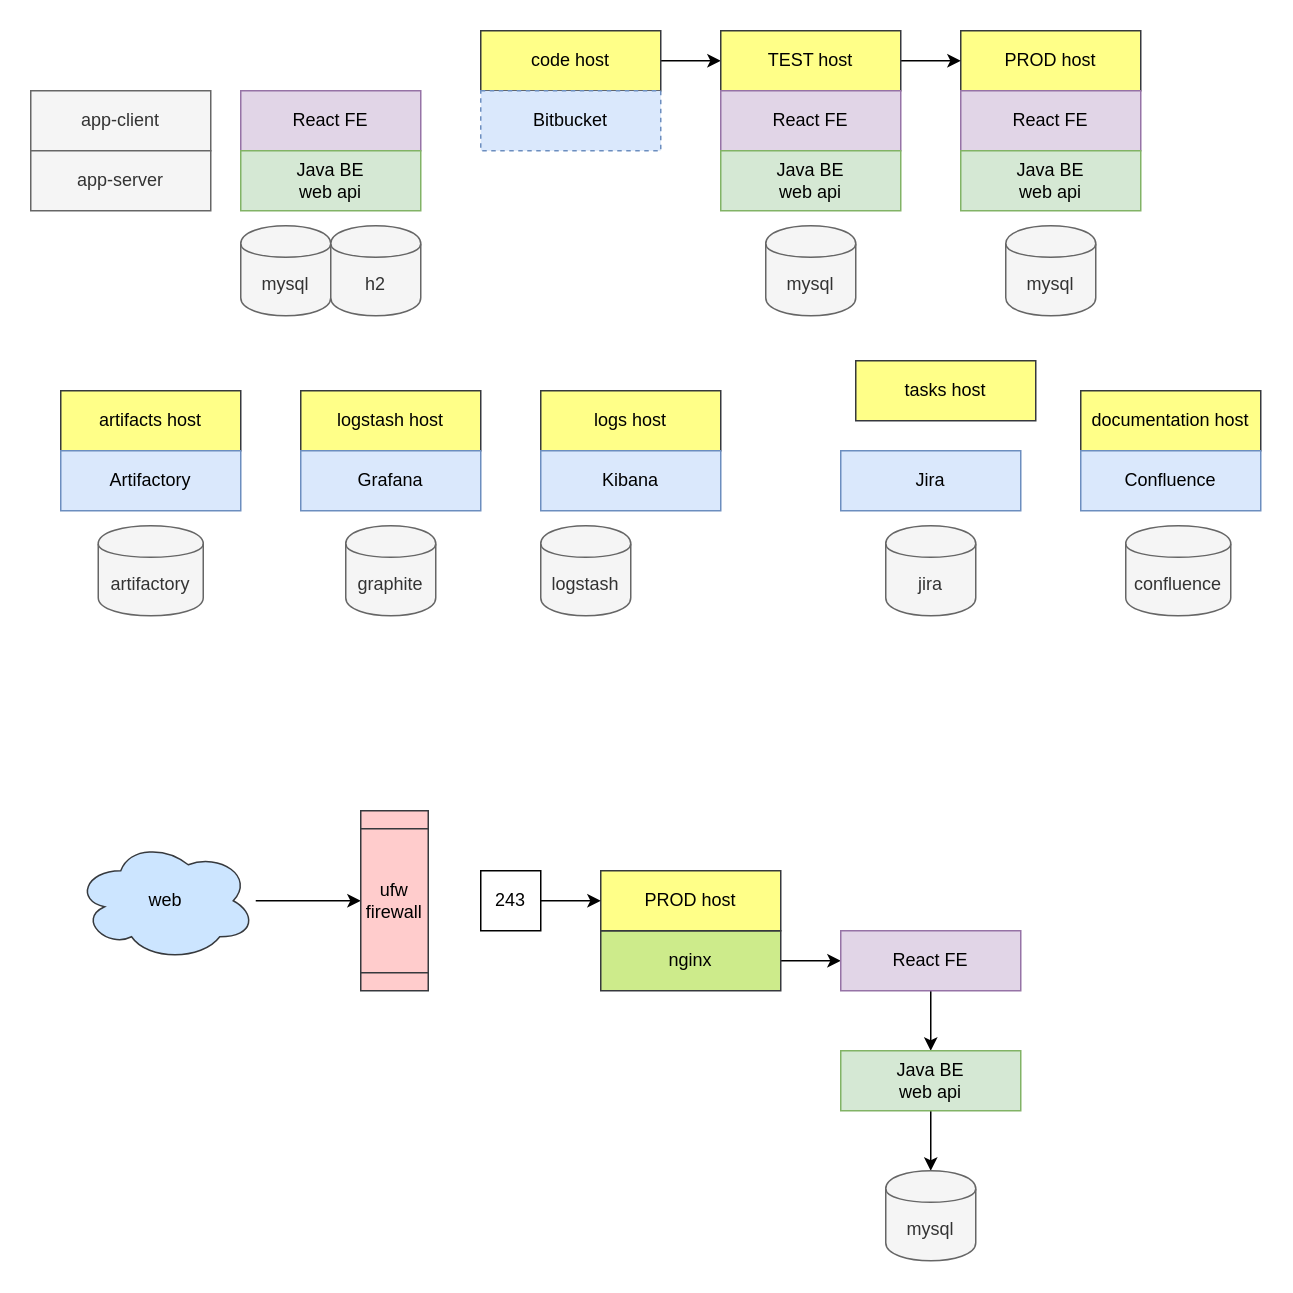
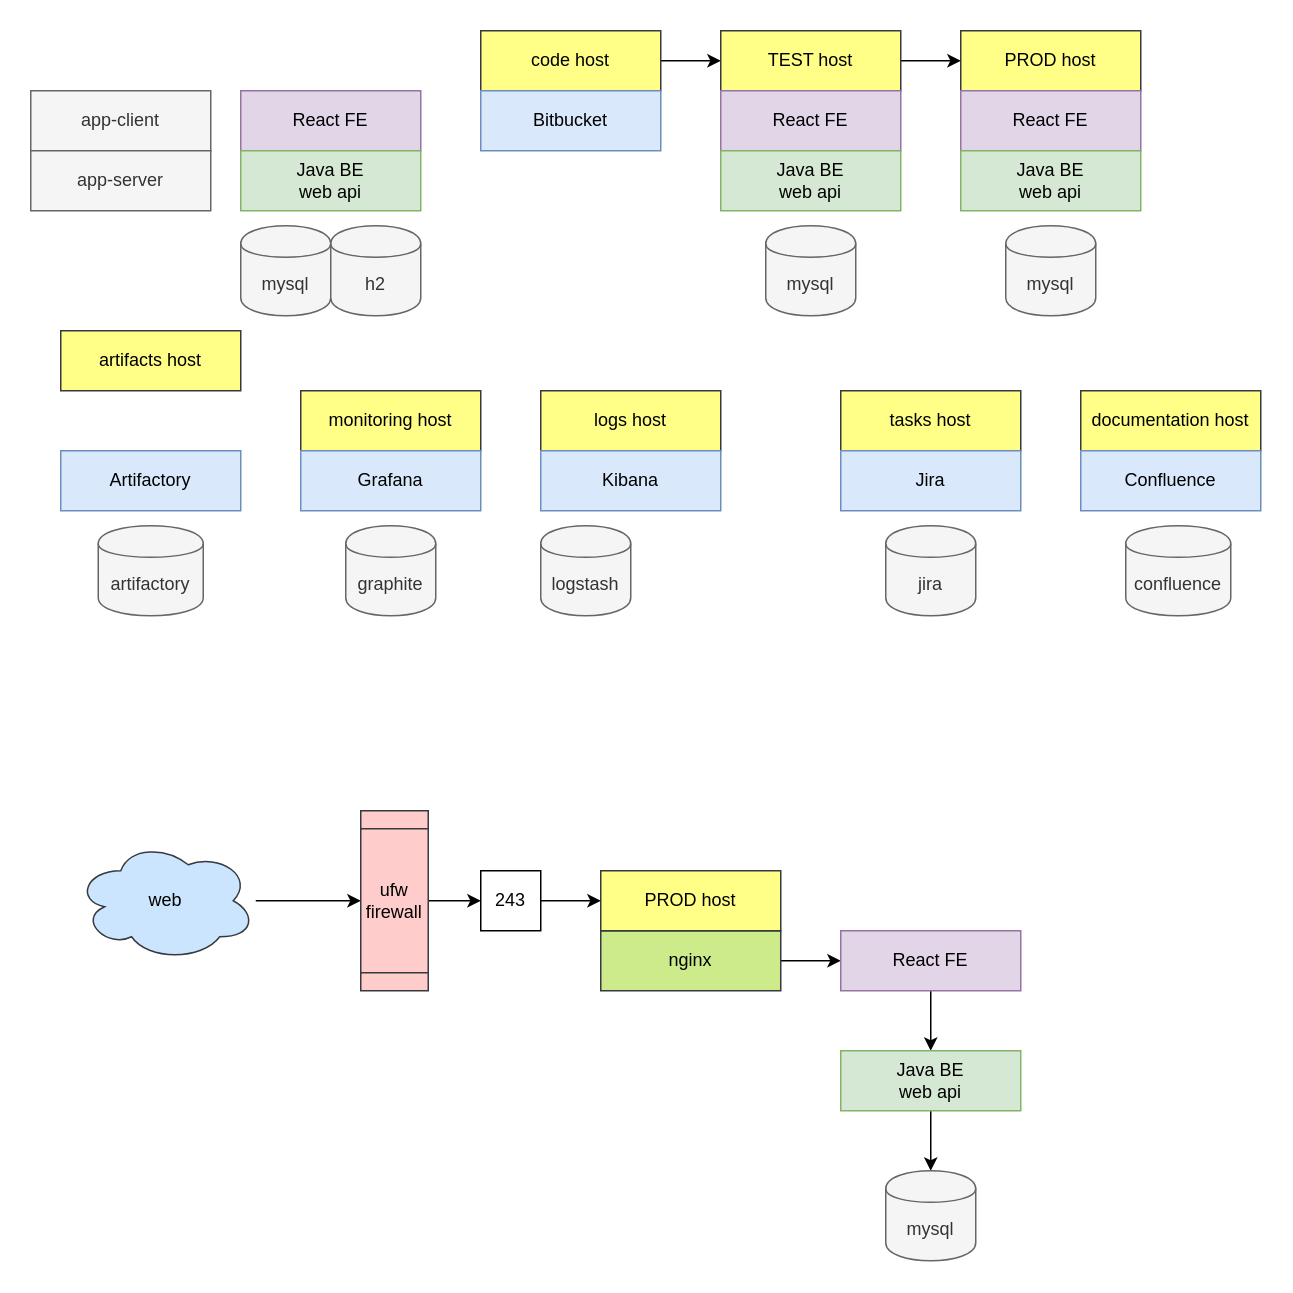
(571, 121) -> (571, 121)
(946, 391) -> (931, 421)
(151, 421) -> (151, 361)
(391, 421) -> (391, 421)
none -> (456, 901)
